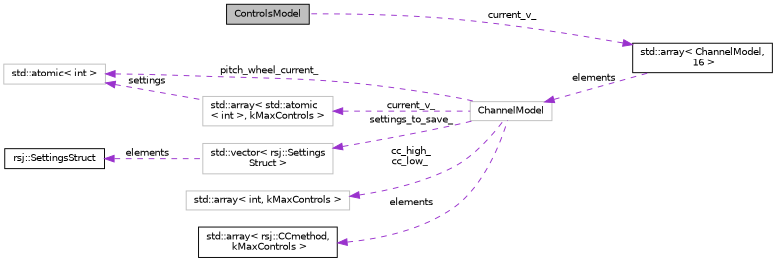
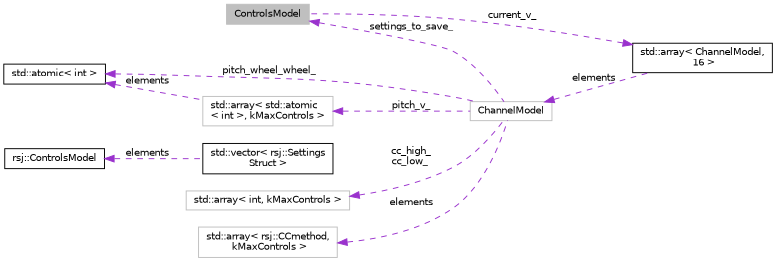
(268, 14) -> (268, 14)
(268, 71) -> (268, 71)
(55, 74) -> (55, 74)
(146, 81) -> (146, 81)
(410, 106) -> (410, 106)
(409, 134) -> (422, 42)
(55, 159) -> (55, 159)
(268, 159) -> (268, 159)
(268, 242) -> (268, 242)
